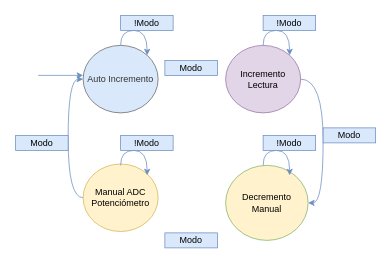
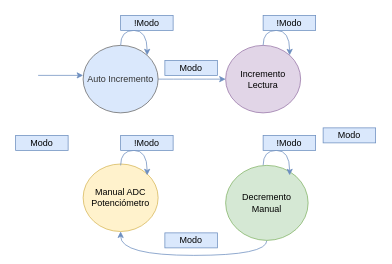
none -> (218, 79)
(318, 98) -> none
(69, 107) -> none
(267, 203) -> (267, 203)
none -> (192, 255)
